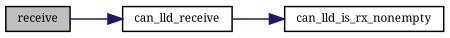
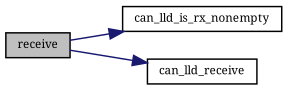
(251, 19) -> (90, 37)
